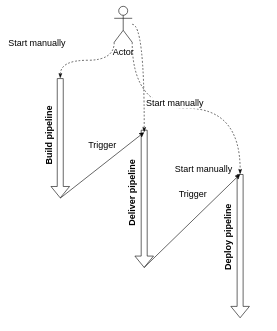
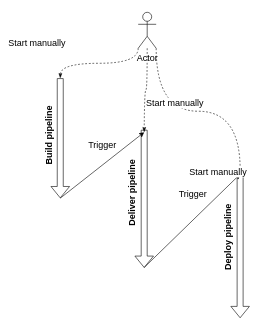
(123, 24) -> (147, 30)
